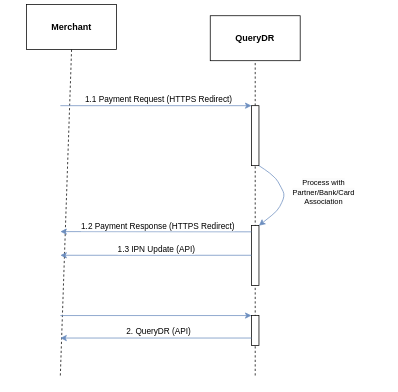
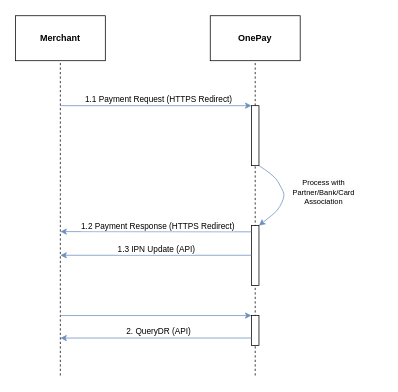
(72, 27) -> (60, 38)
(255, 38) -> (255, 38)
